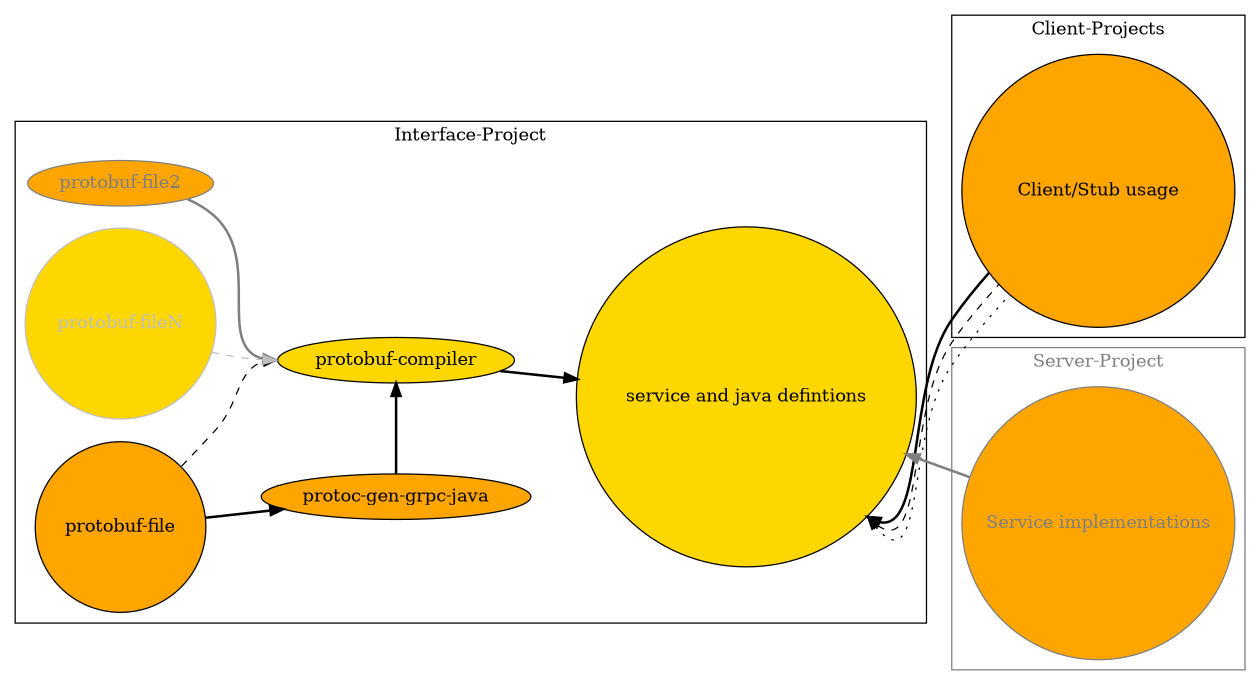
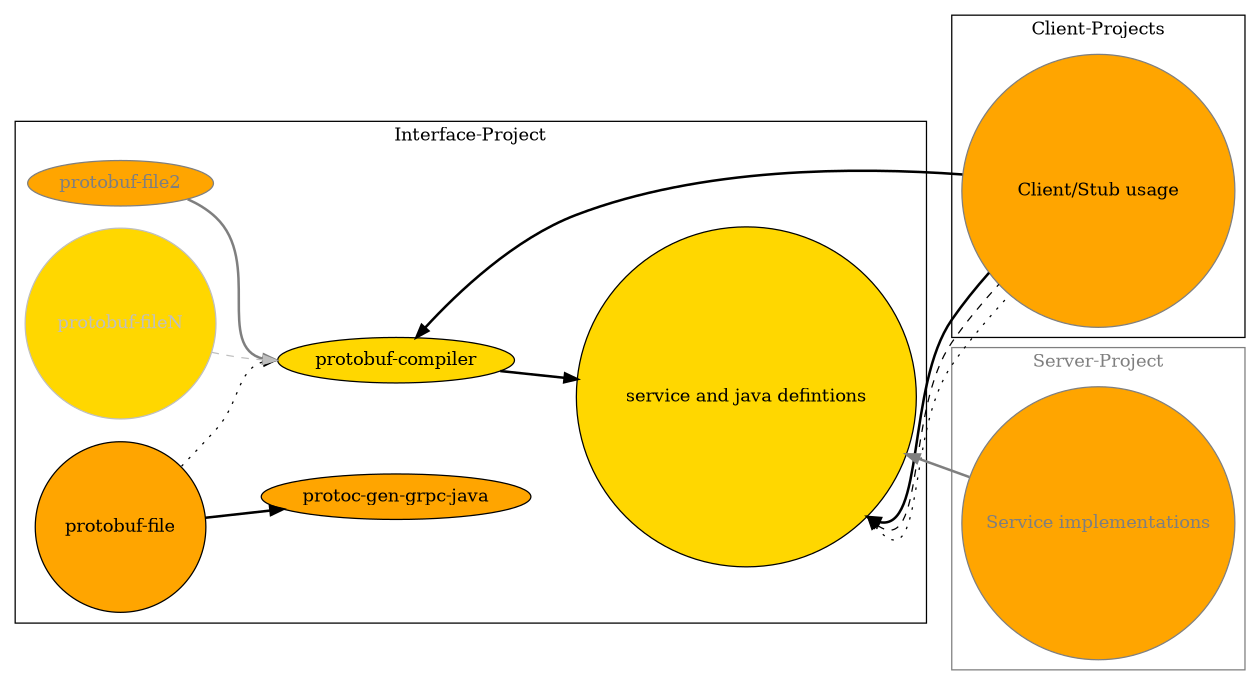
(1098, 191) -> (1098, 191)
(226, 416) -> (226, 416)
(396, 435) -> (673, 188)
